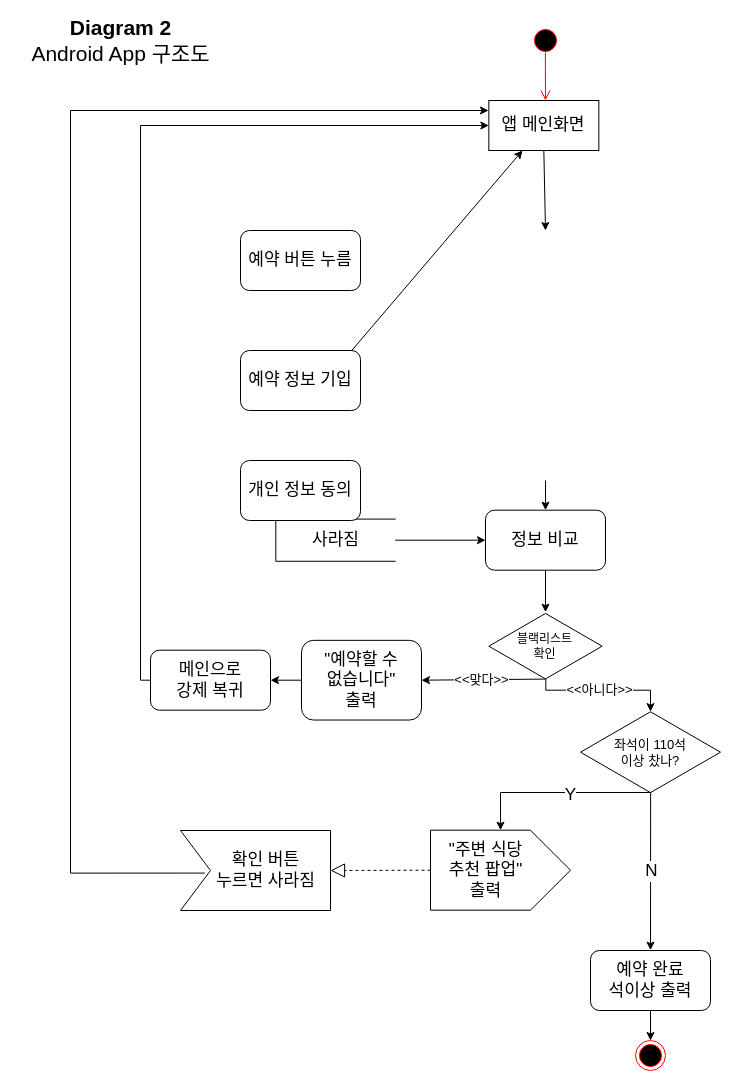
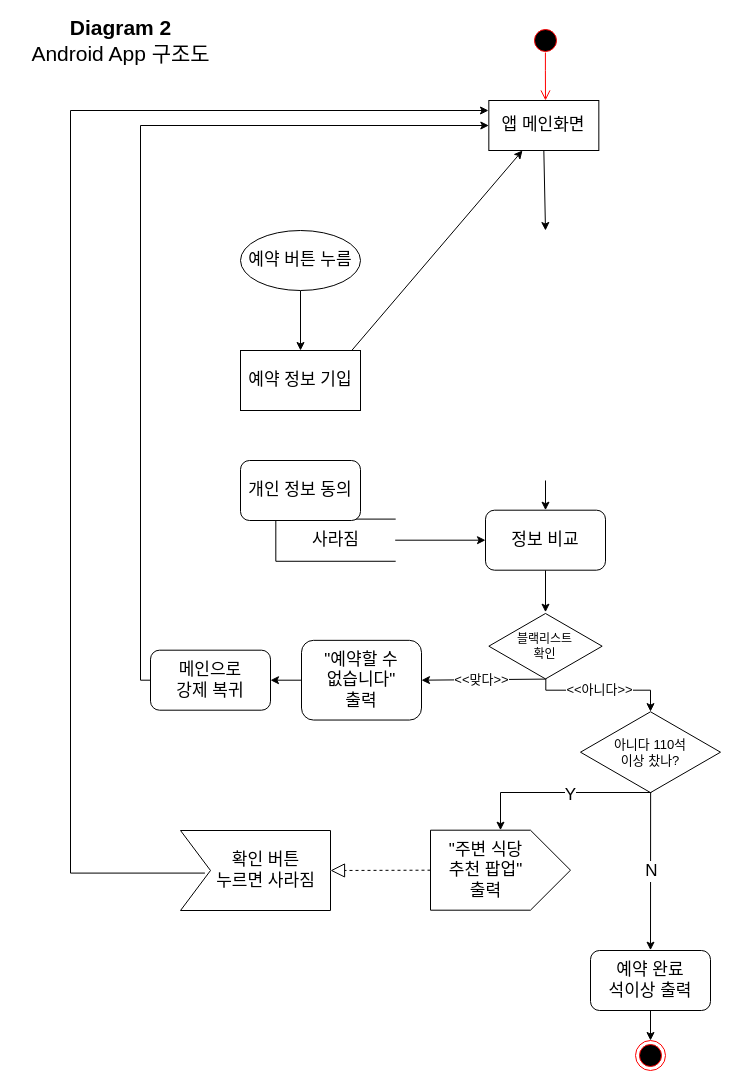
(301, 261) -> (301, 261)
none -> (301, 317)
(301, 381) -> (301, 381)
(651, 753) -> (651, 753)
